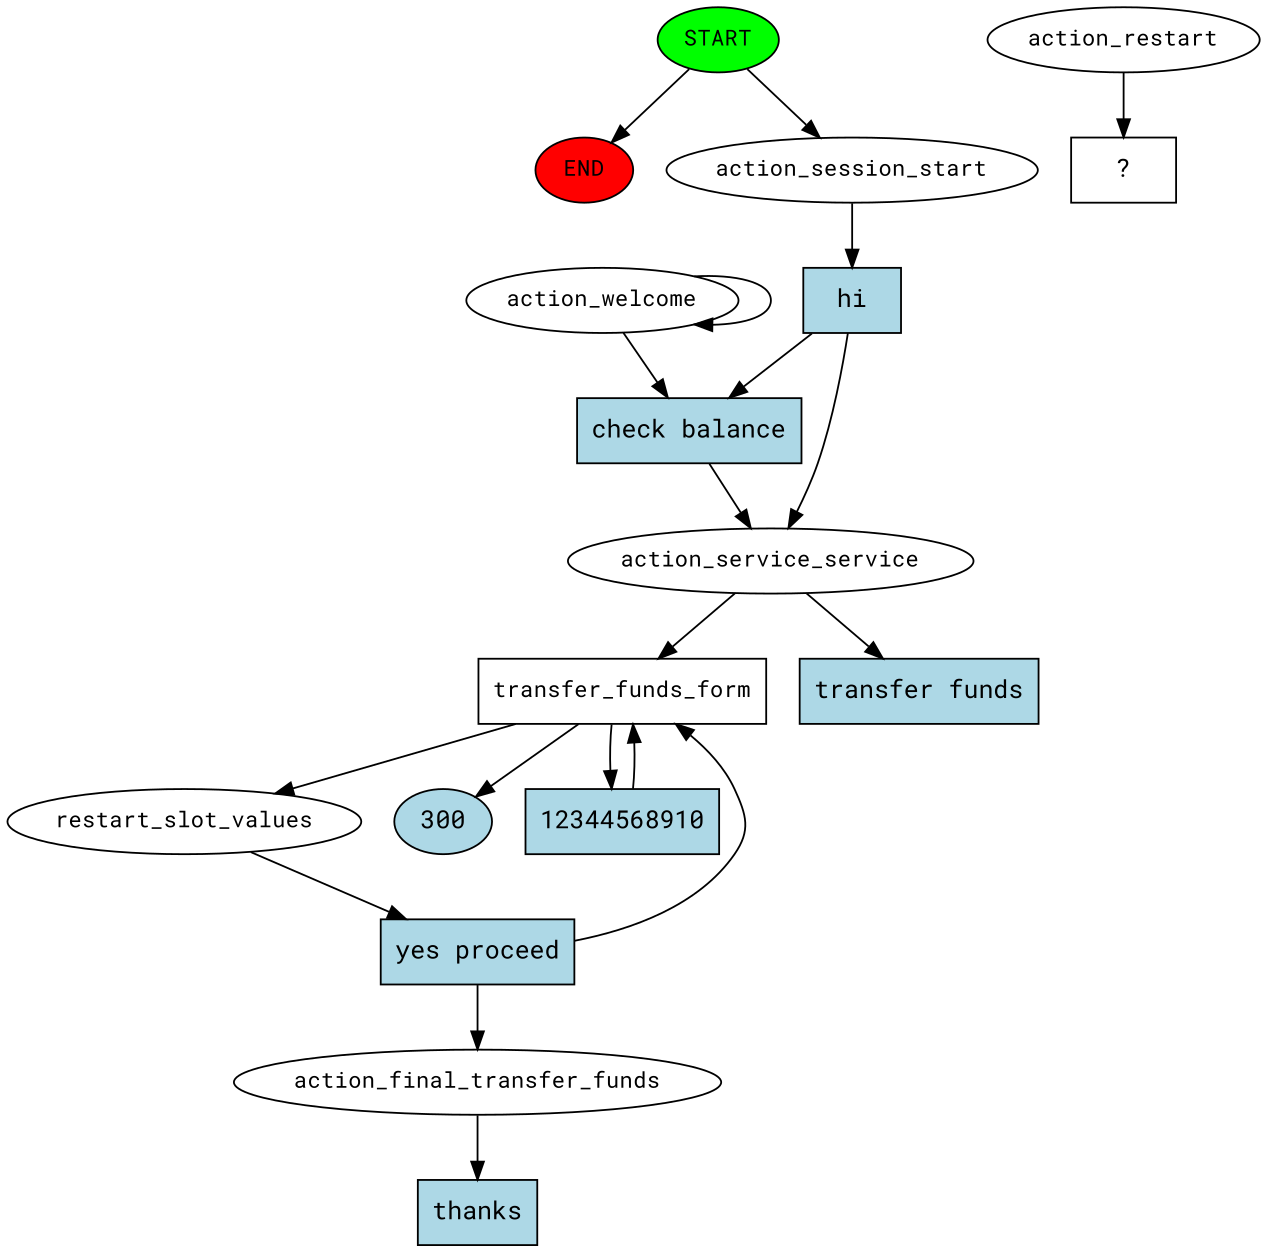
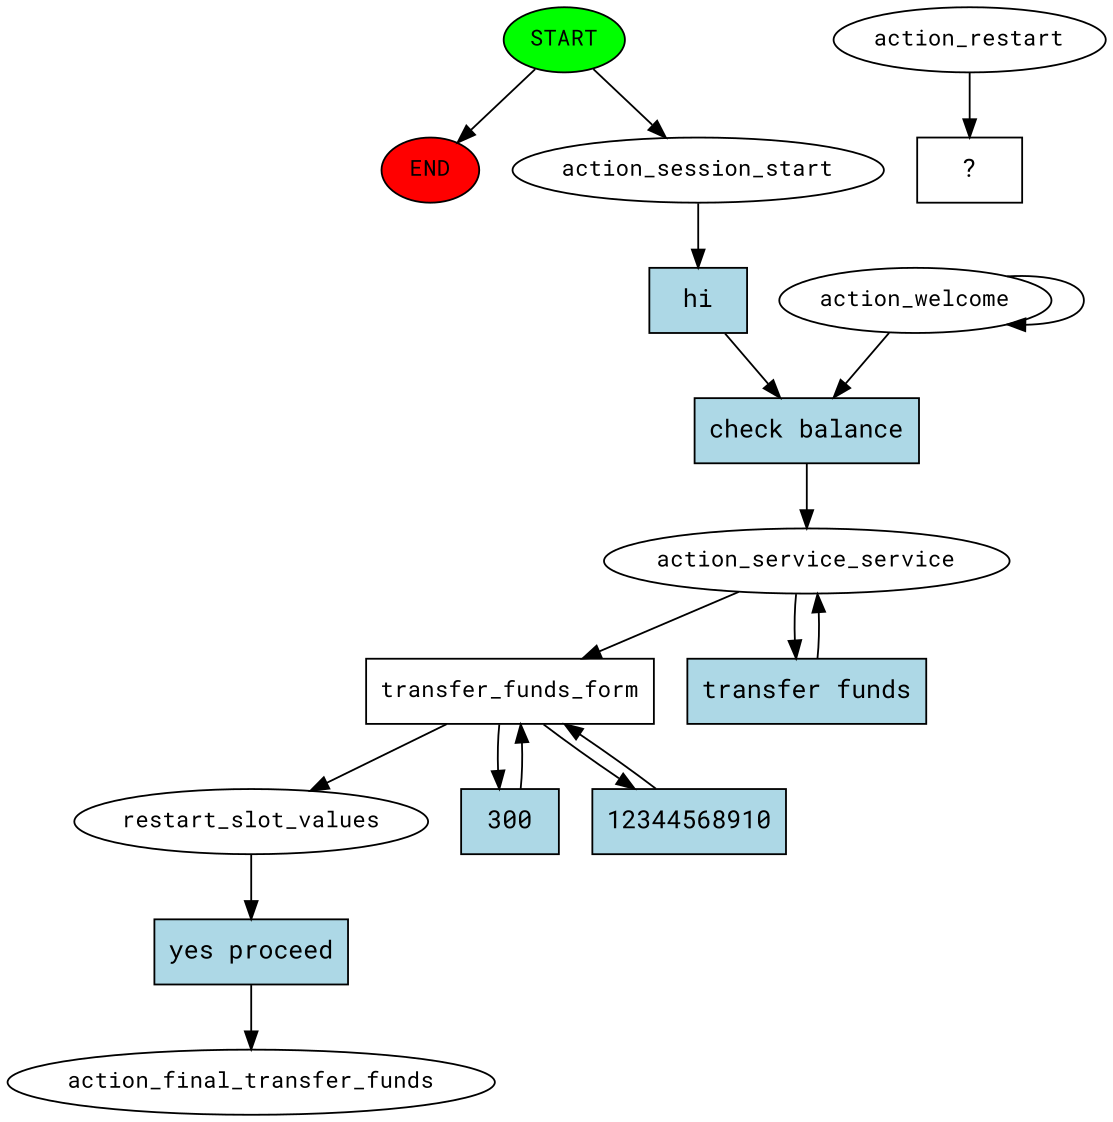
(829, 425) -> (819, 635)
(443, 822) -> (510, 822)
(720, 872) -> (522, 766)
(478, 1213) -> none
